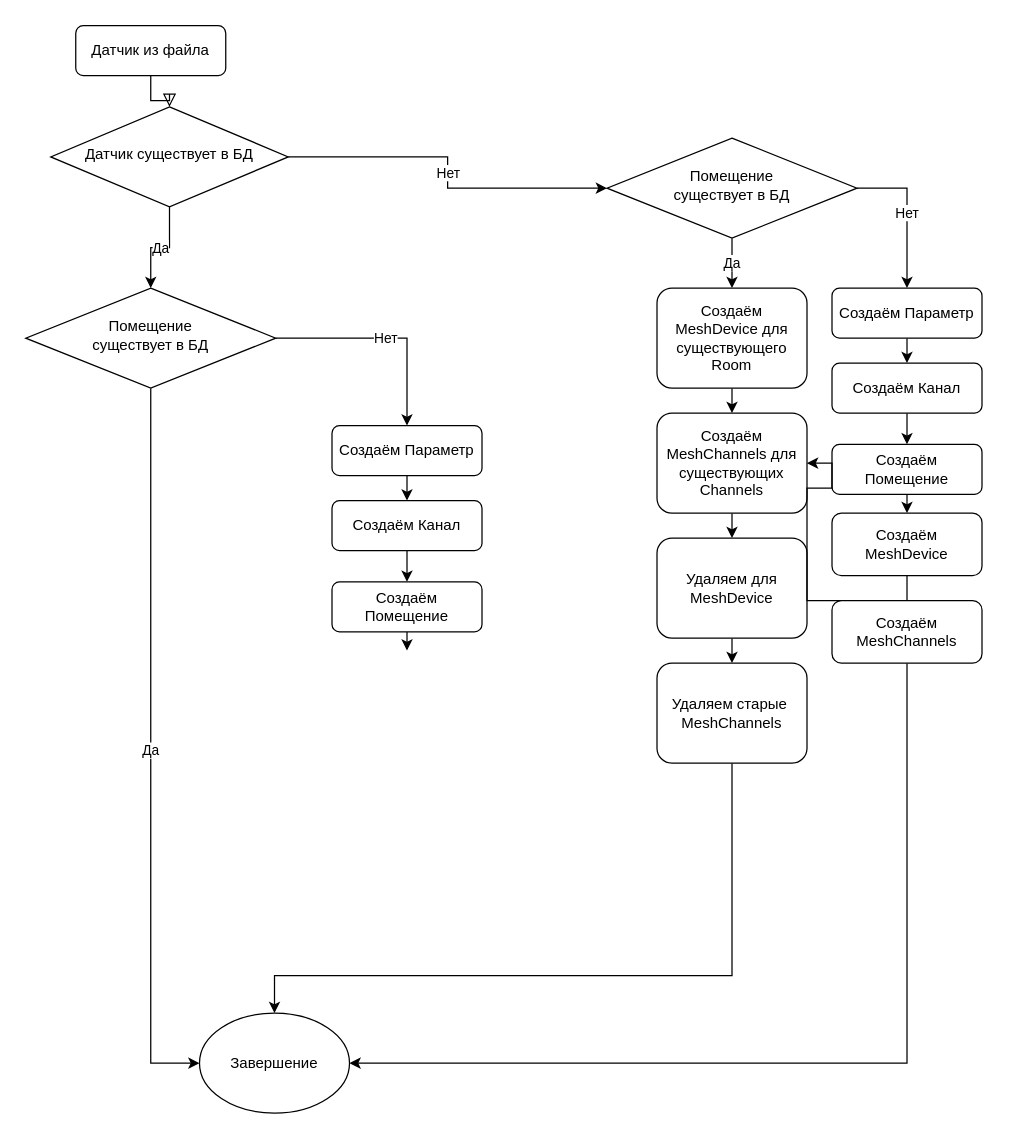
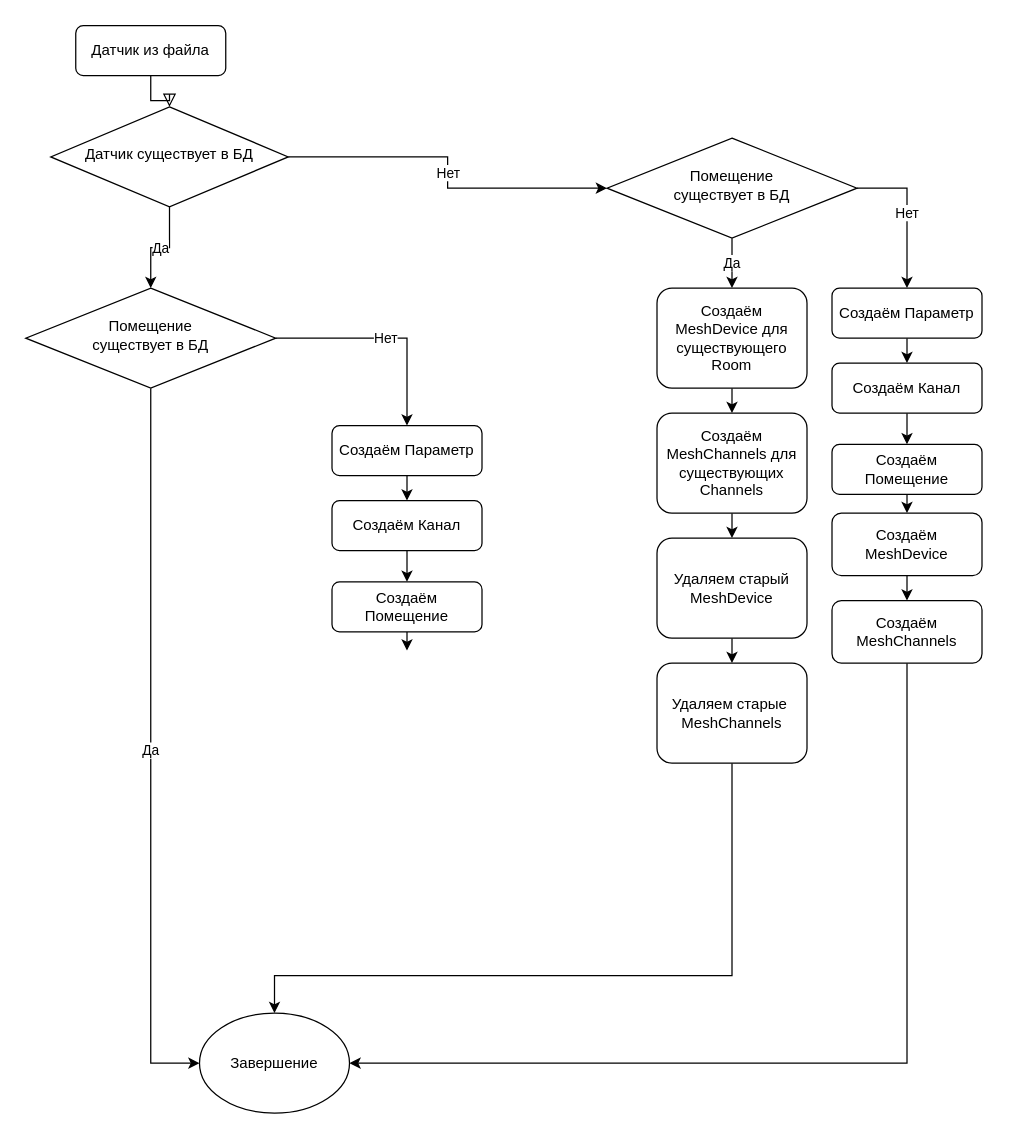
(807, 525) -> (907, 591)
(732, 588) -> (732, 588)
